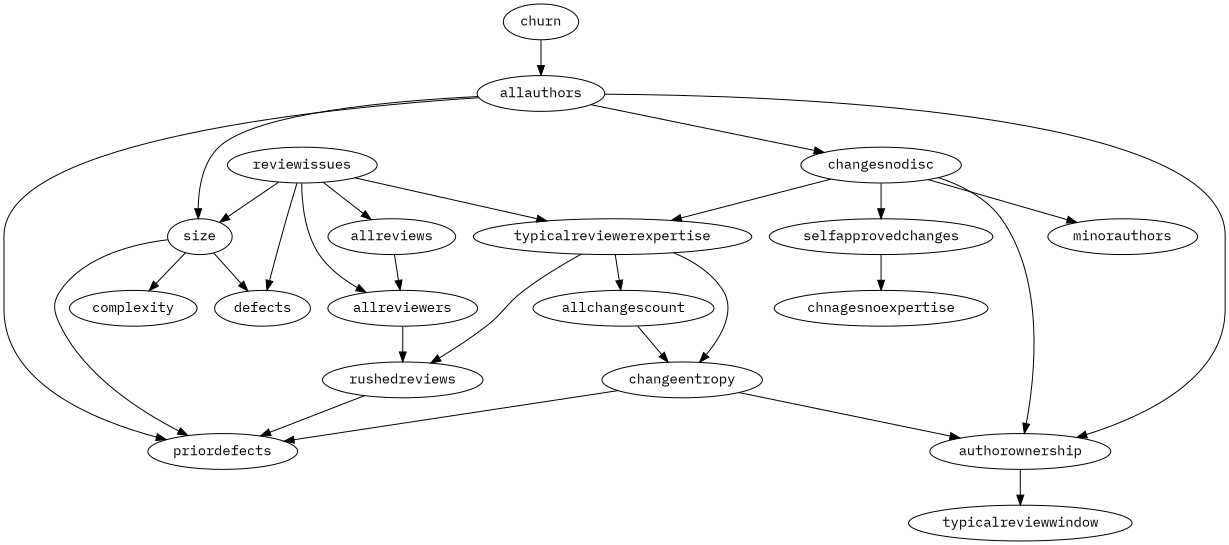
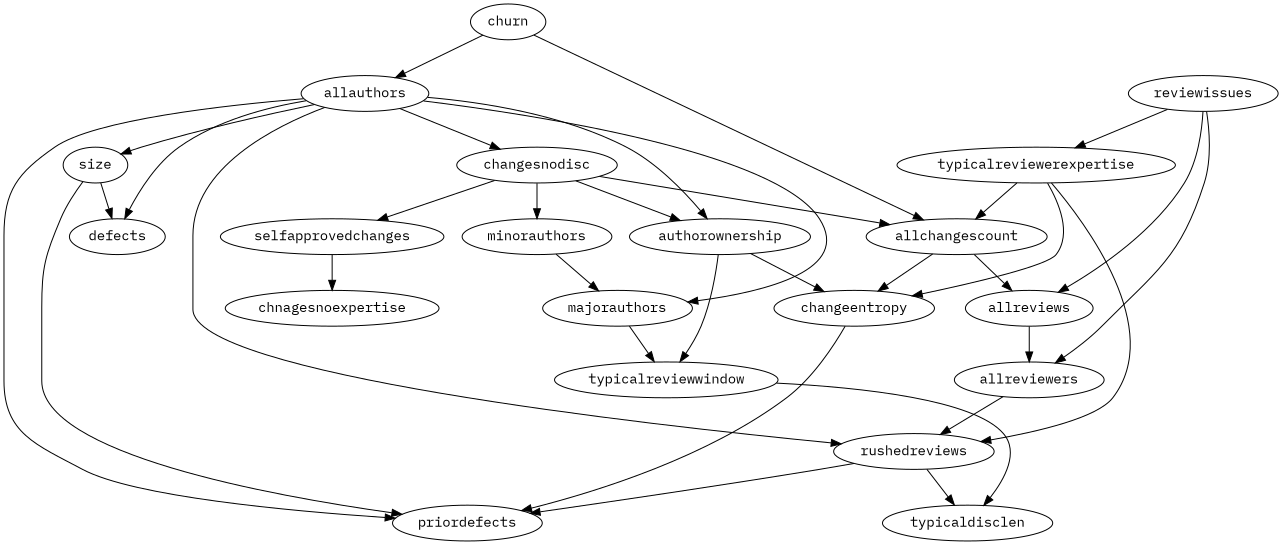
none -> (724, 125)
(756, 198) -> (740, 200)
(253, 199) -> none
(283, 232) -> (189, 141)
none -> (989, 269)
(133, 308) -> none
none -> (618, 308)
none -> (371, 380)
(845, 414) -> (783, 270)
none -> (968, 523)
